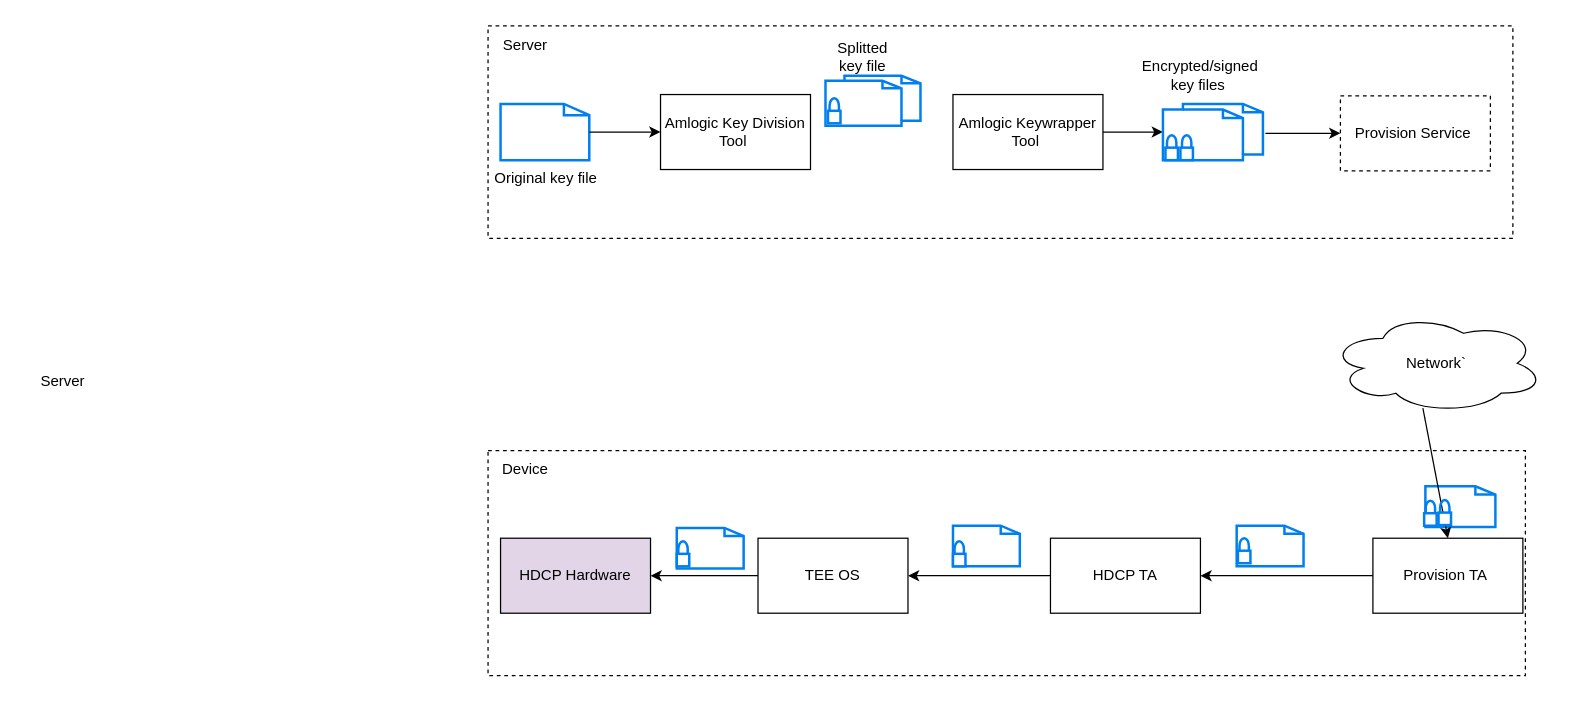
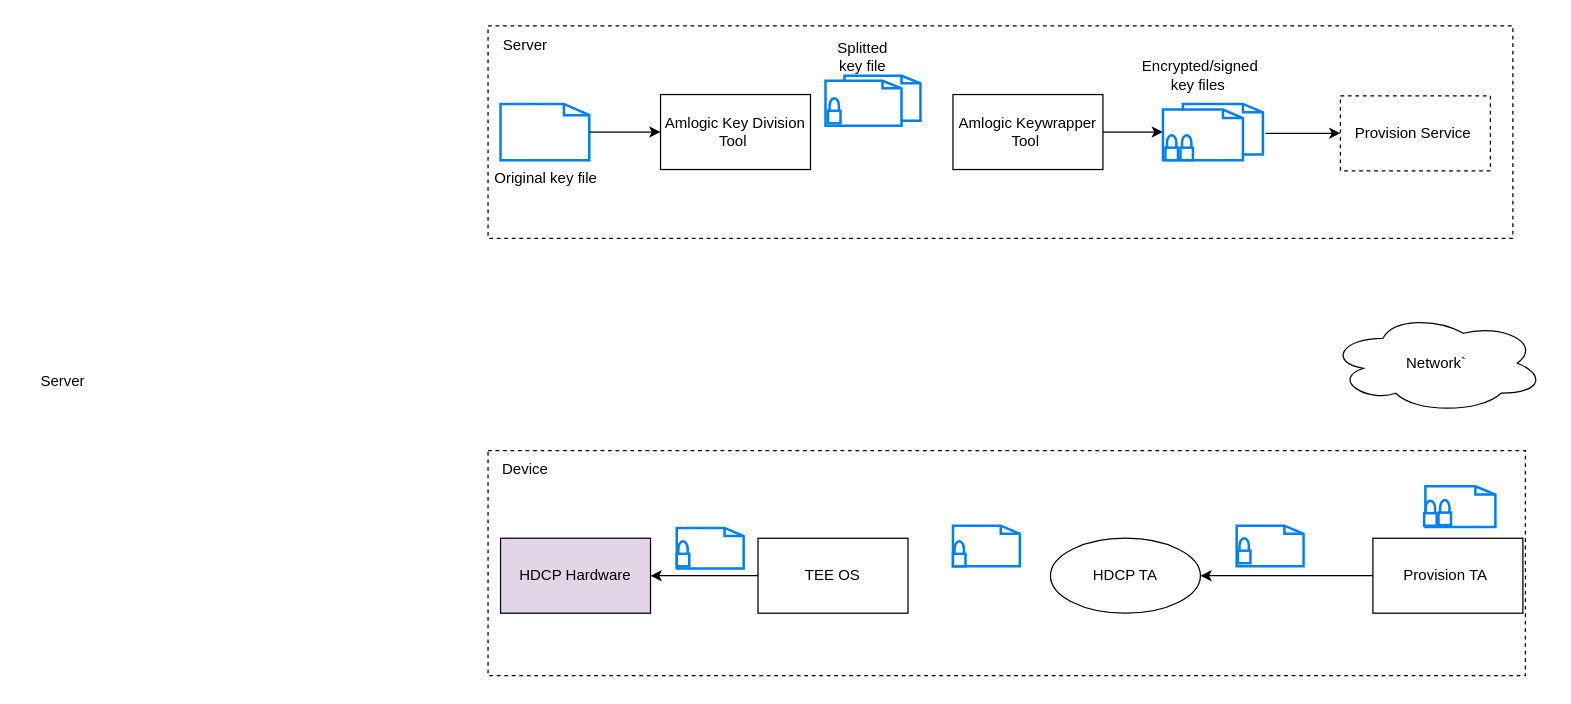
(1433, 459) -> none
(983, 576) -> none
(1126, 576) -> (1126, 576)
